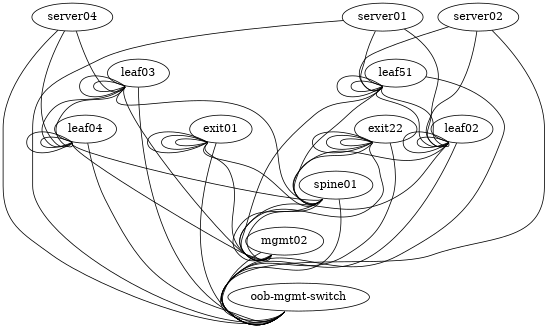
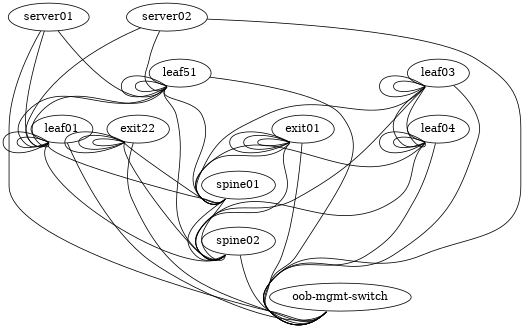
(72, 17) -> none
(462, 129) -> (62, 129)
(285, 241) -> (239, 241)
(287, 270) -> none
